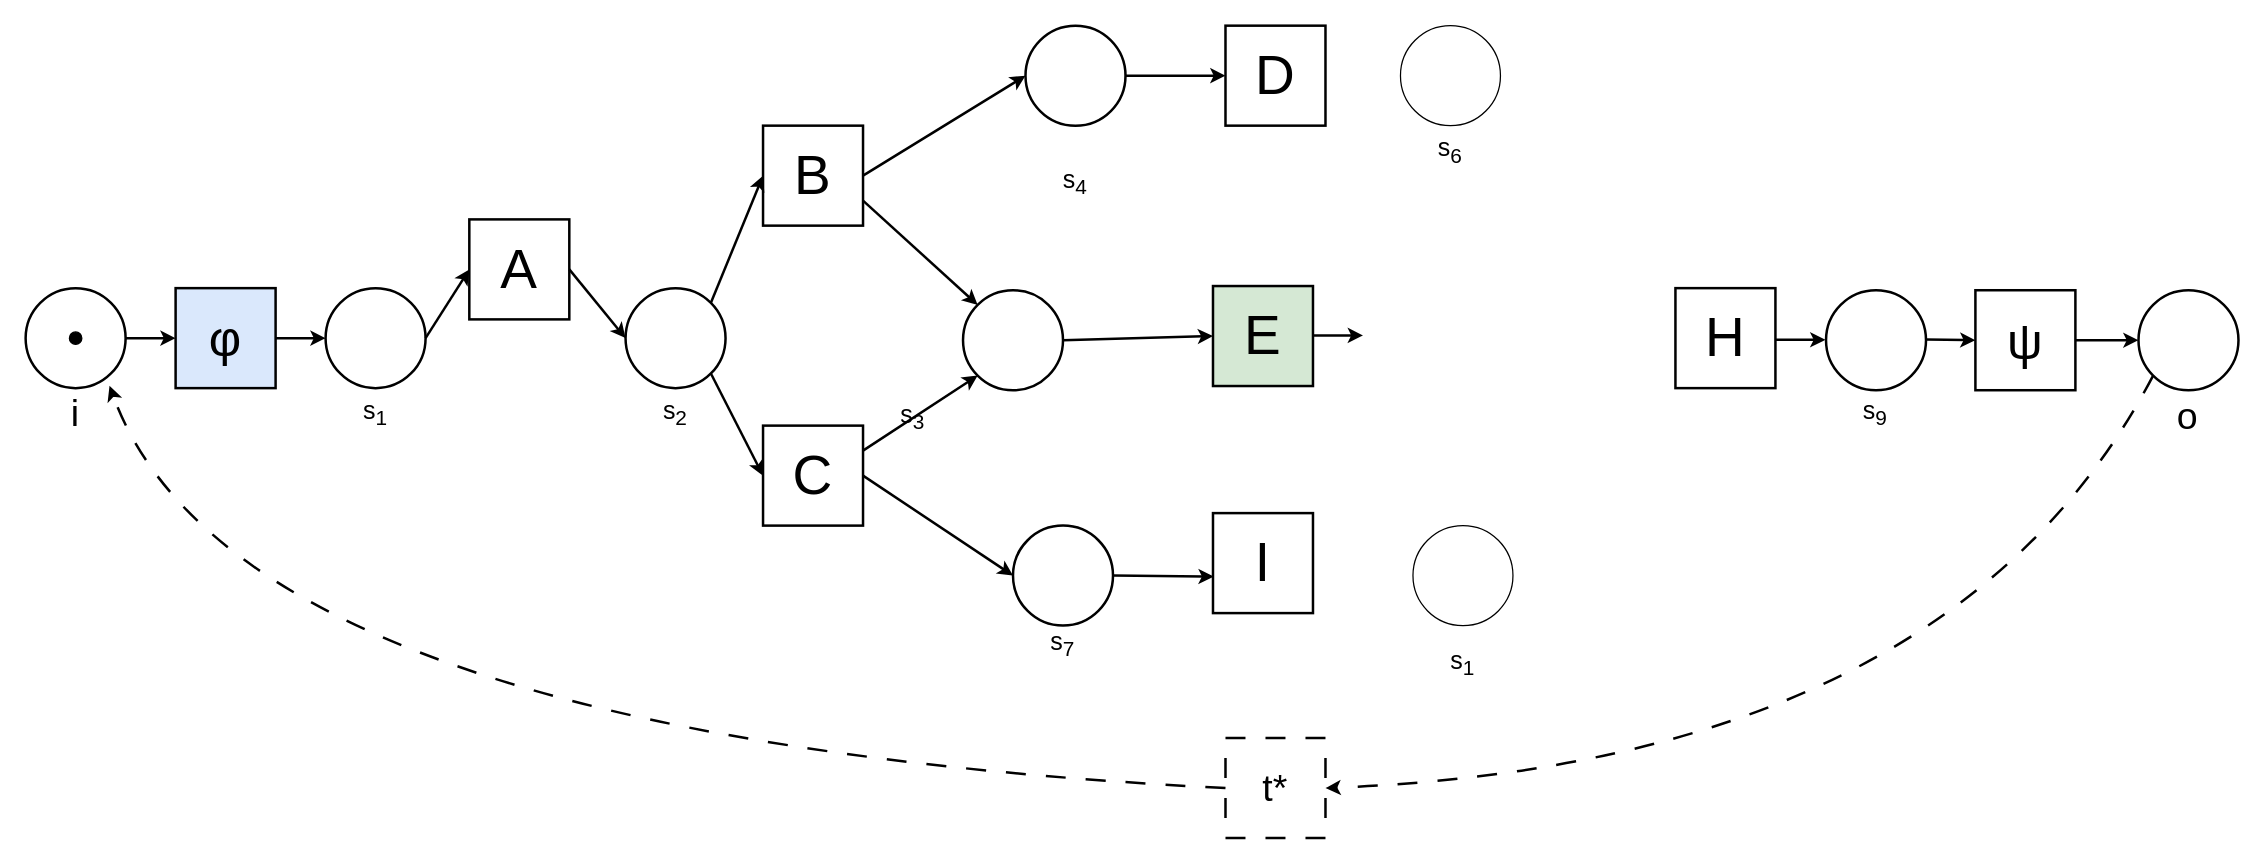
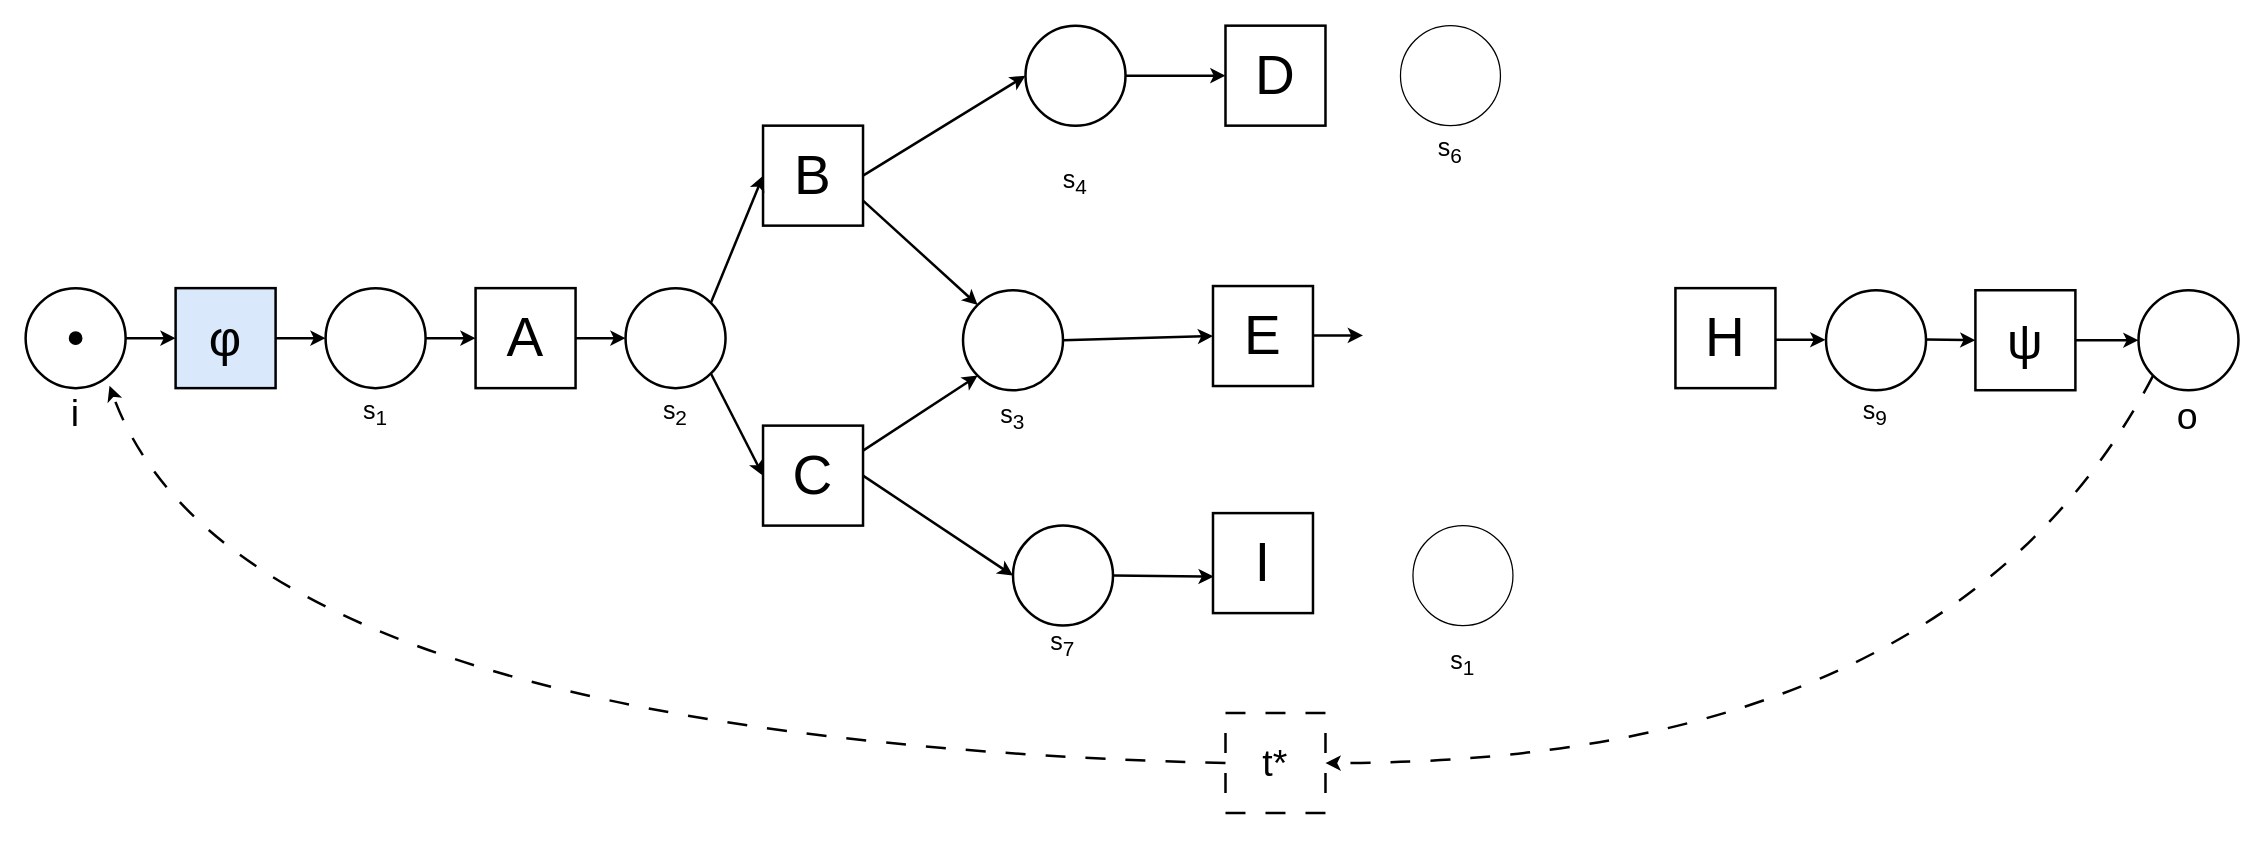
(519, 269) -> (526, 338)
(1263, 336) -> (1263, 336)
(913, 417) -> (1013, 417)
(1276, 788) -> (1276, 763)
